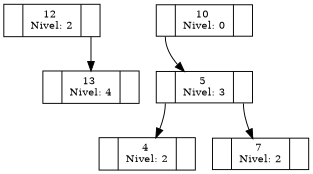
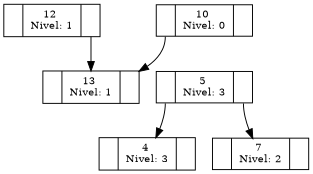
(52, 26) -> (52, 26)
(169, 52) -> (160, 54)
(91, 92) -> (91, 92)
(147, 159) -> (147, 159)
